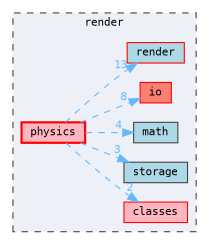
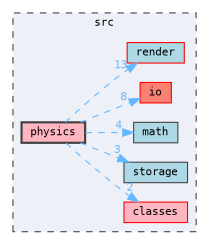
(105, 23) -> (105, 23)
(53, 133) -> (53, 133)
